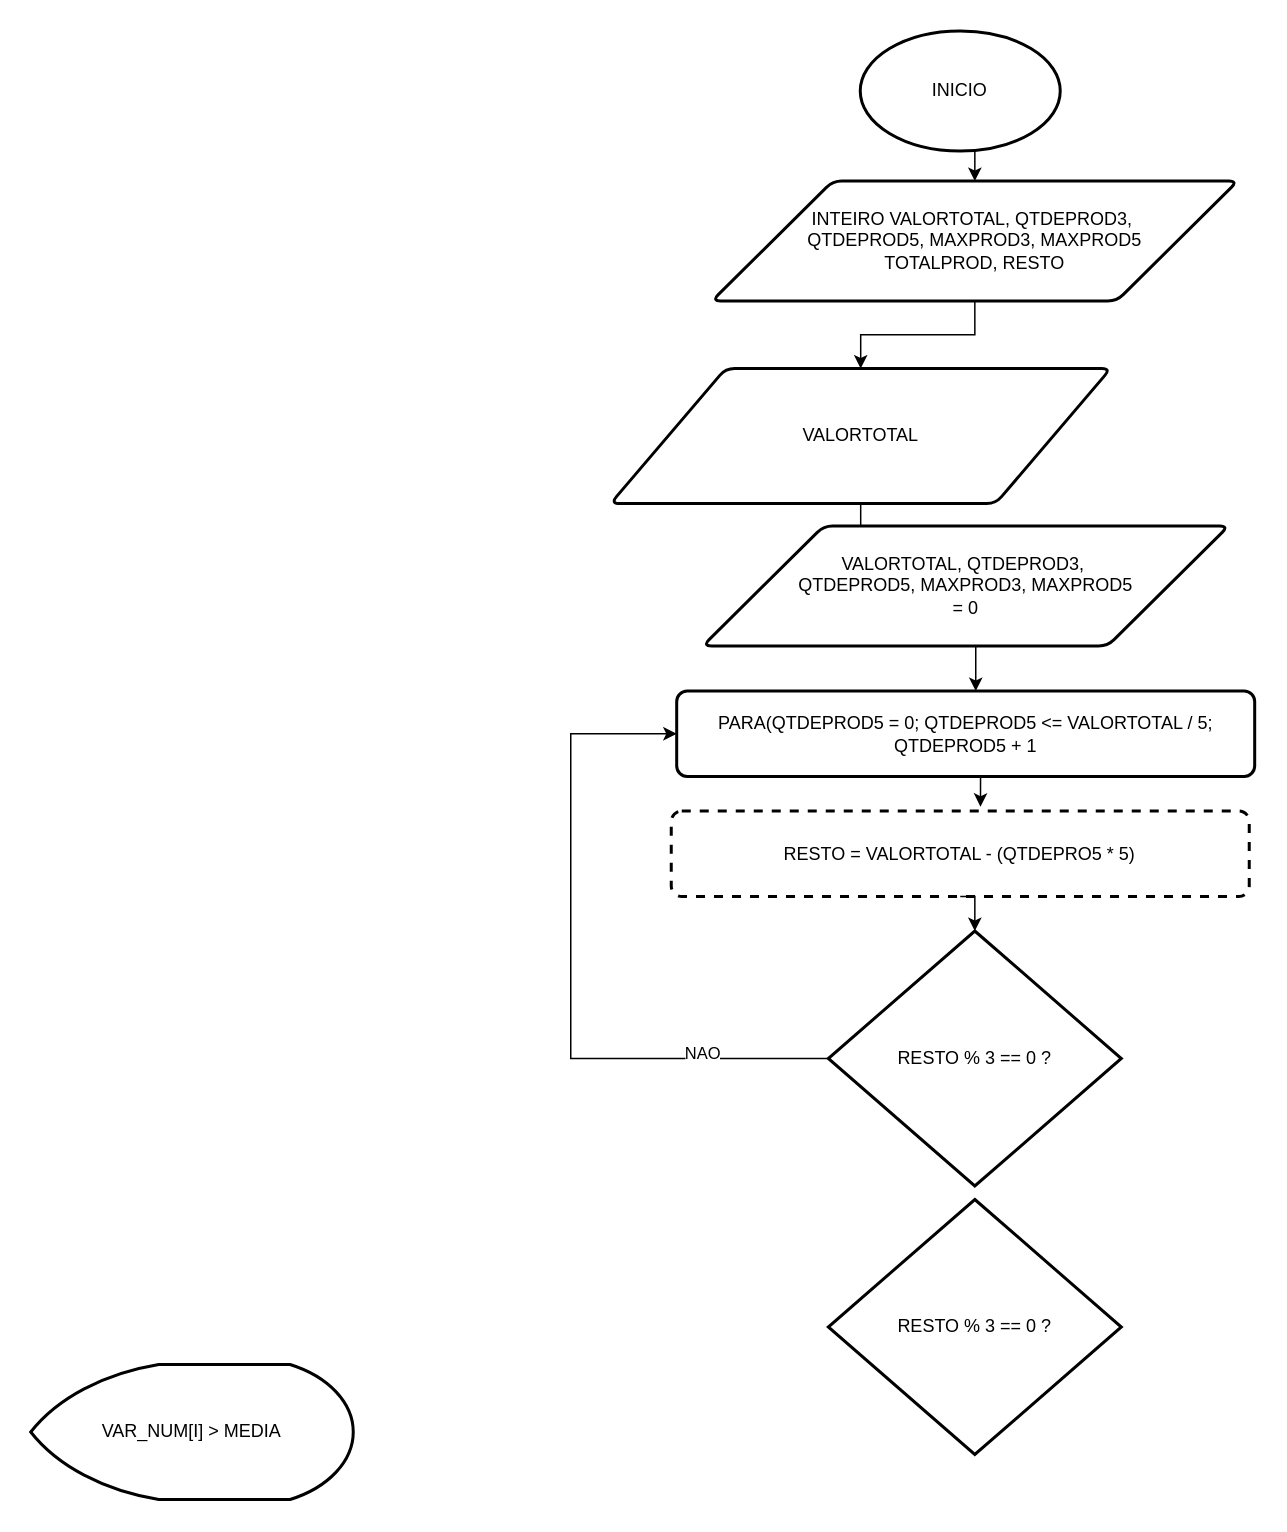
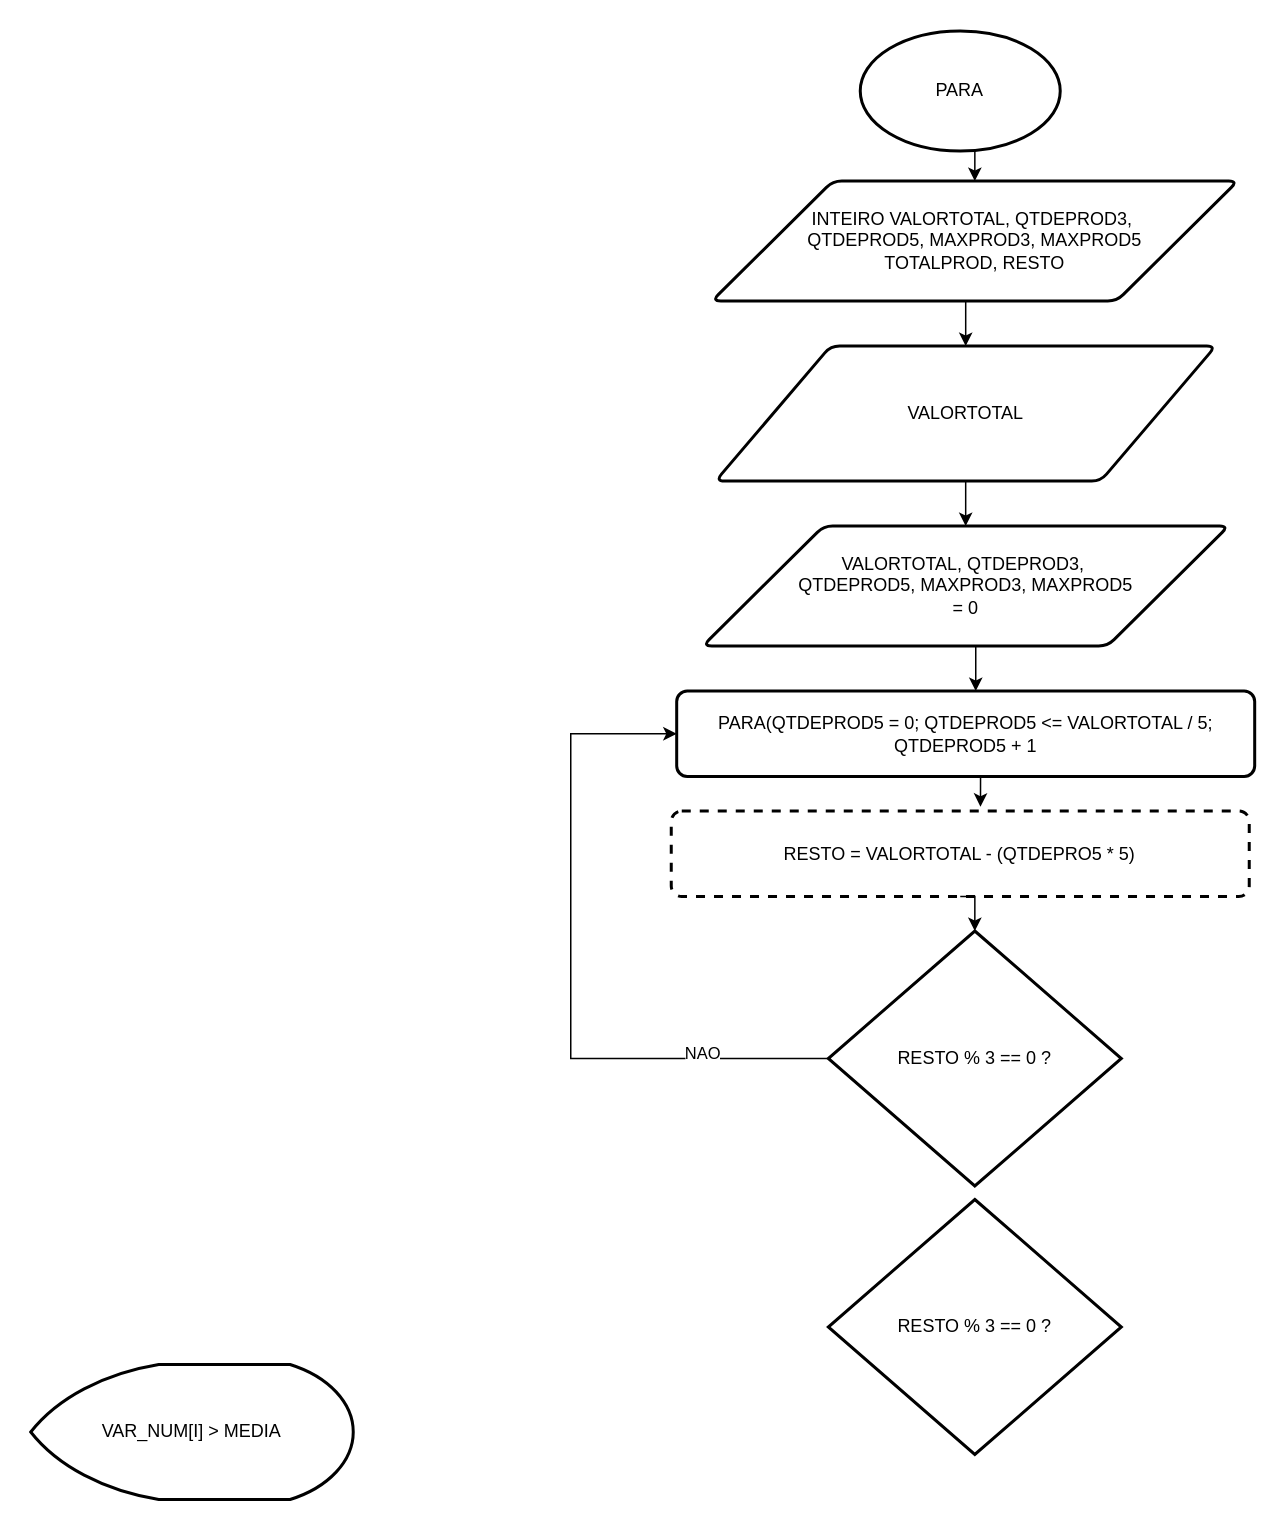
(960, 91) -> (960, 91)
(861, 436) -> (966, 413)
